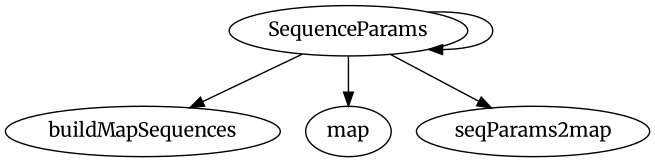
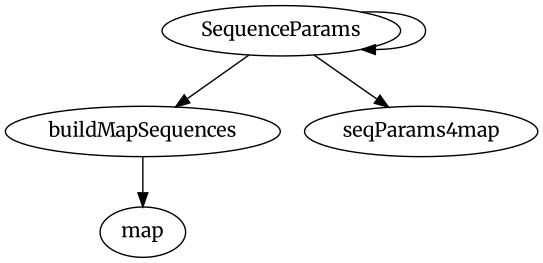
(348, 74) -> (143, 175)
(533, 131) -> (421, 131)
